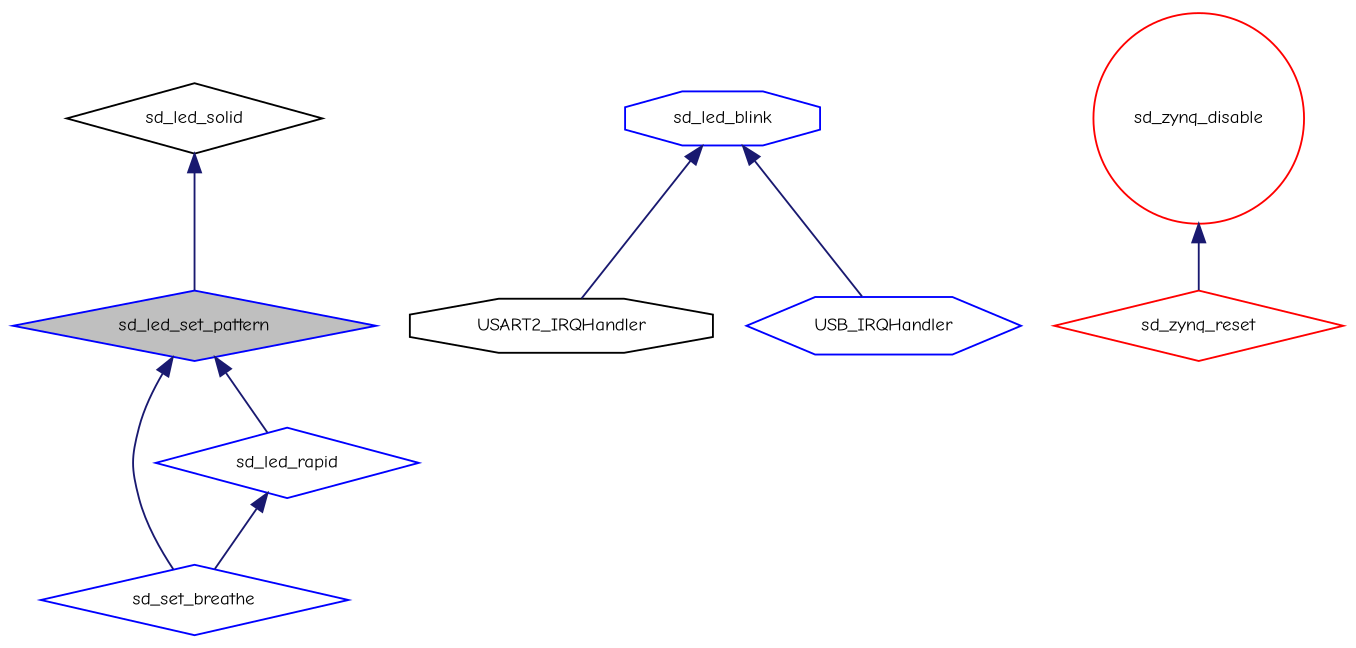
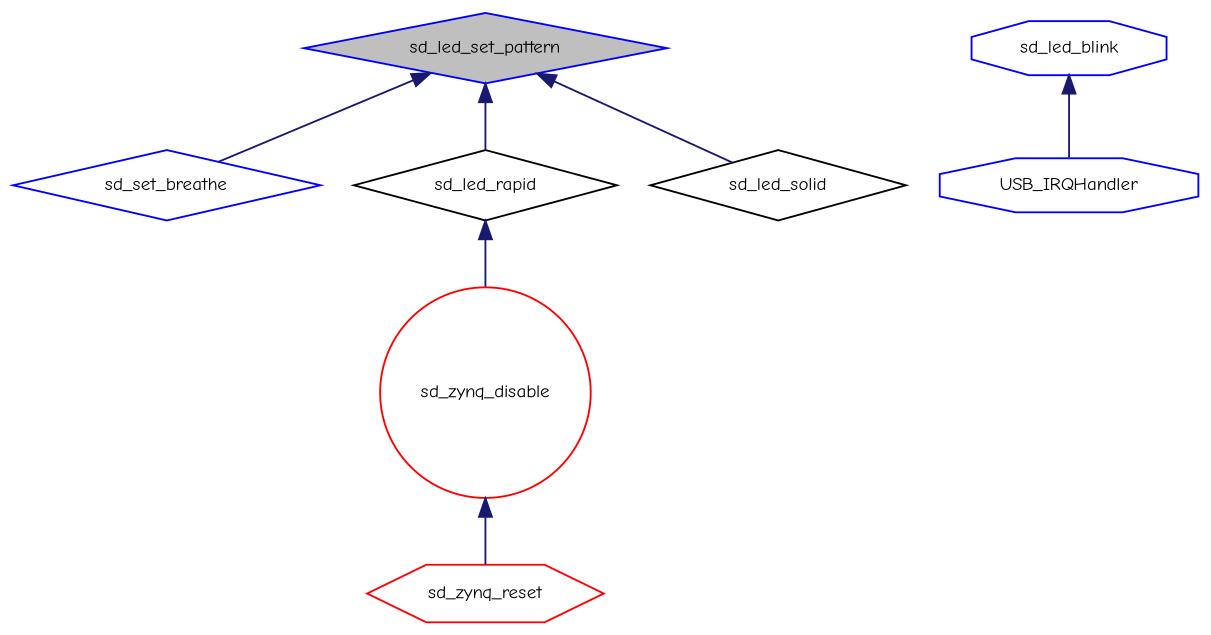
(195, 231) -> (643, 122)
(561, 326) -> none
(884, 326) -> (1069, 185)
(1199, 326) -> (485, 594)
(287, 463) -> (485, 185)
(236, 539) -> (485, 263)
